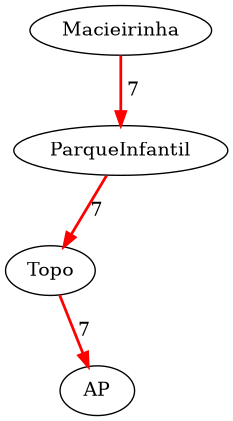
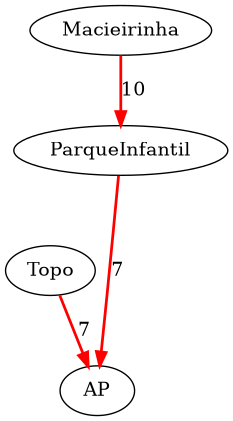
(134, 90) -> (134, 90)
(89, 205) -> (110, 264)
